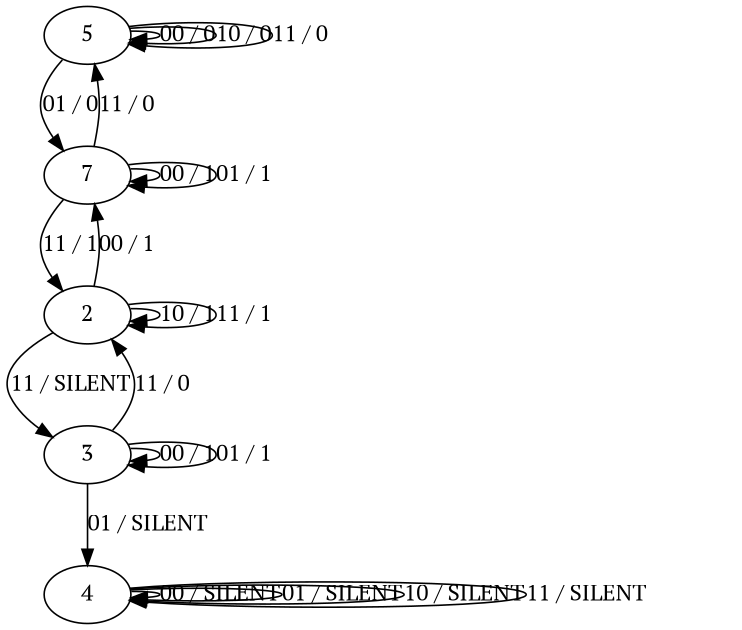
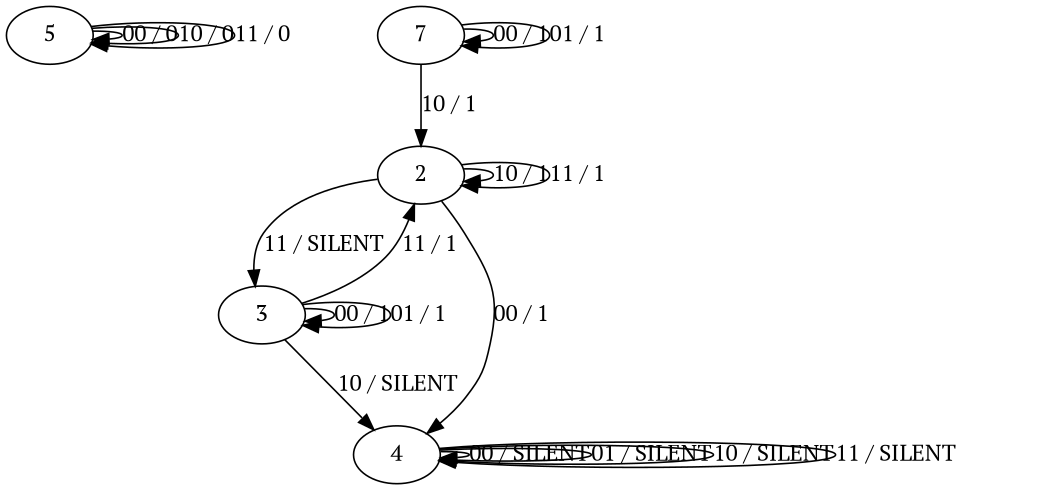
(41, 97) -> none
(99, 113) -> none
(71, 245) -> (449, 105)
(99, 253) -> (494, 314)
(162, 385) -> (430, 245)
(149, 525) -> (399, 385)
